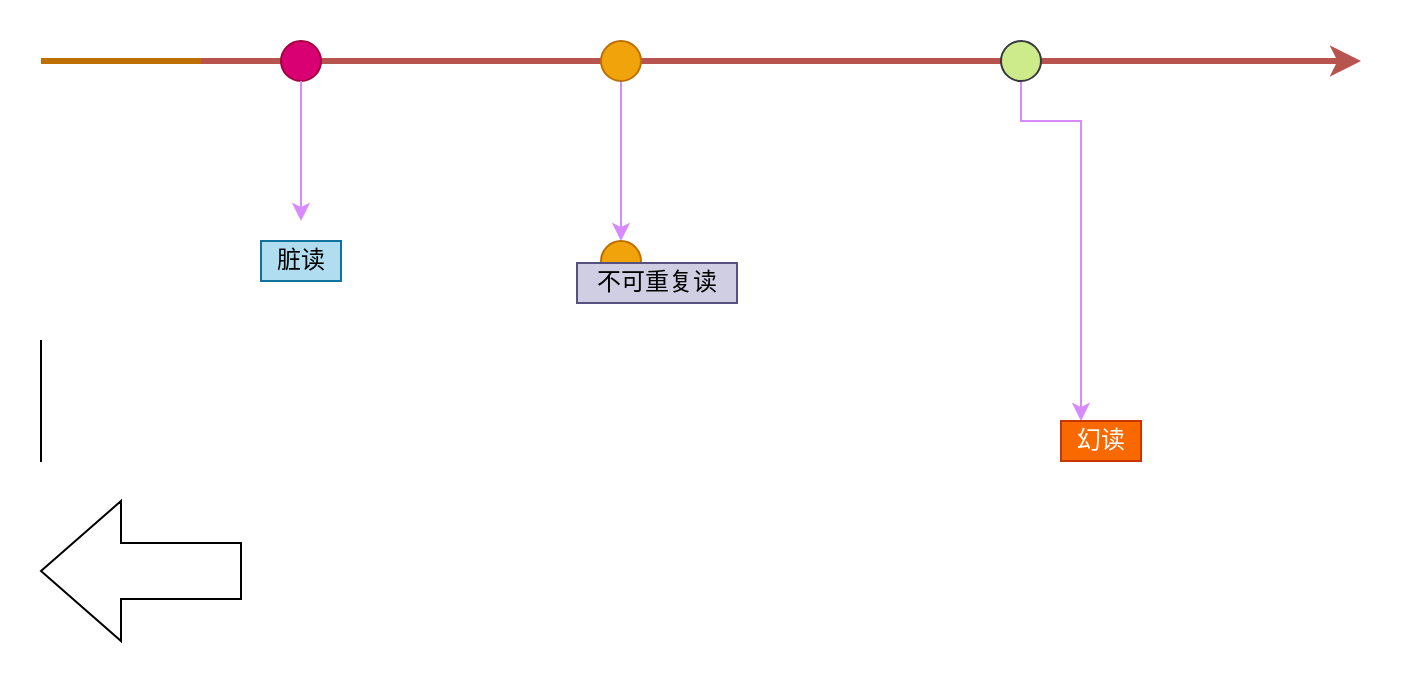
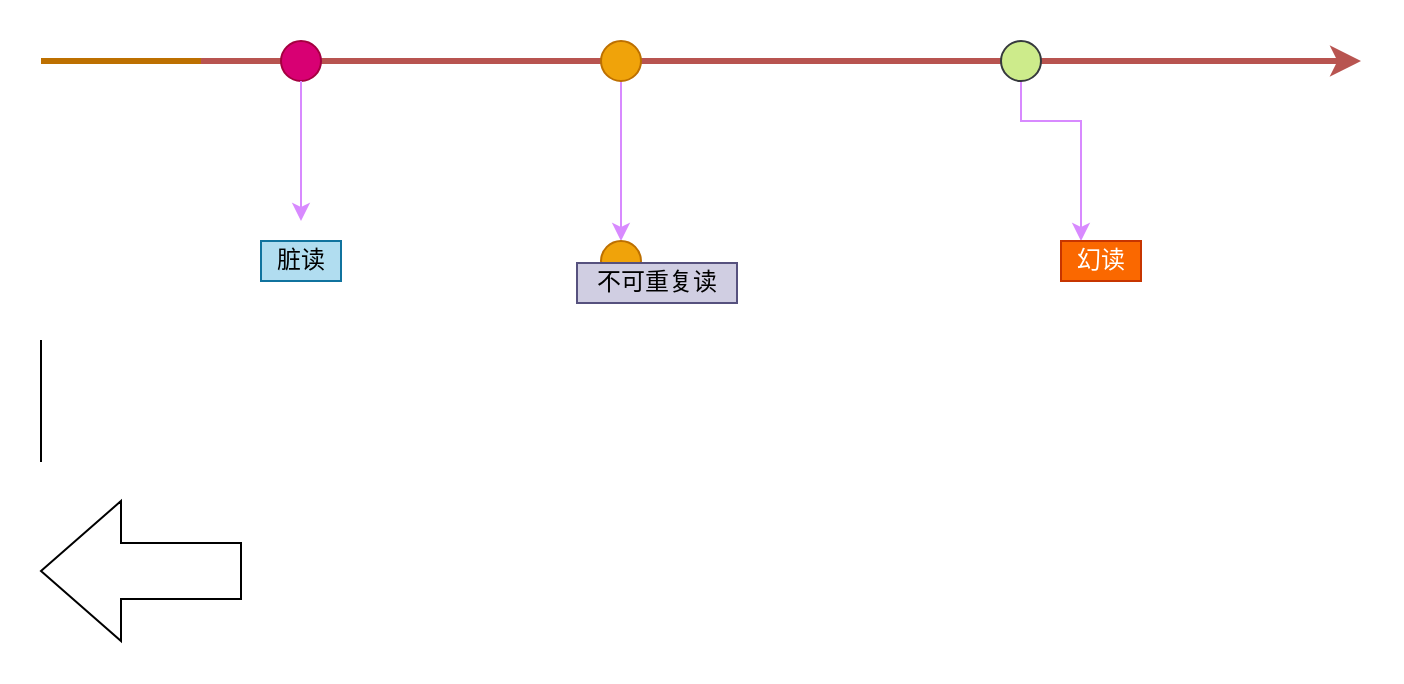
(1101, 441) -> (1101, 261)
